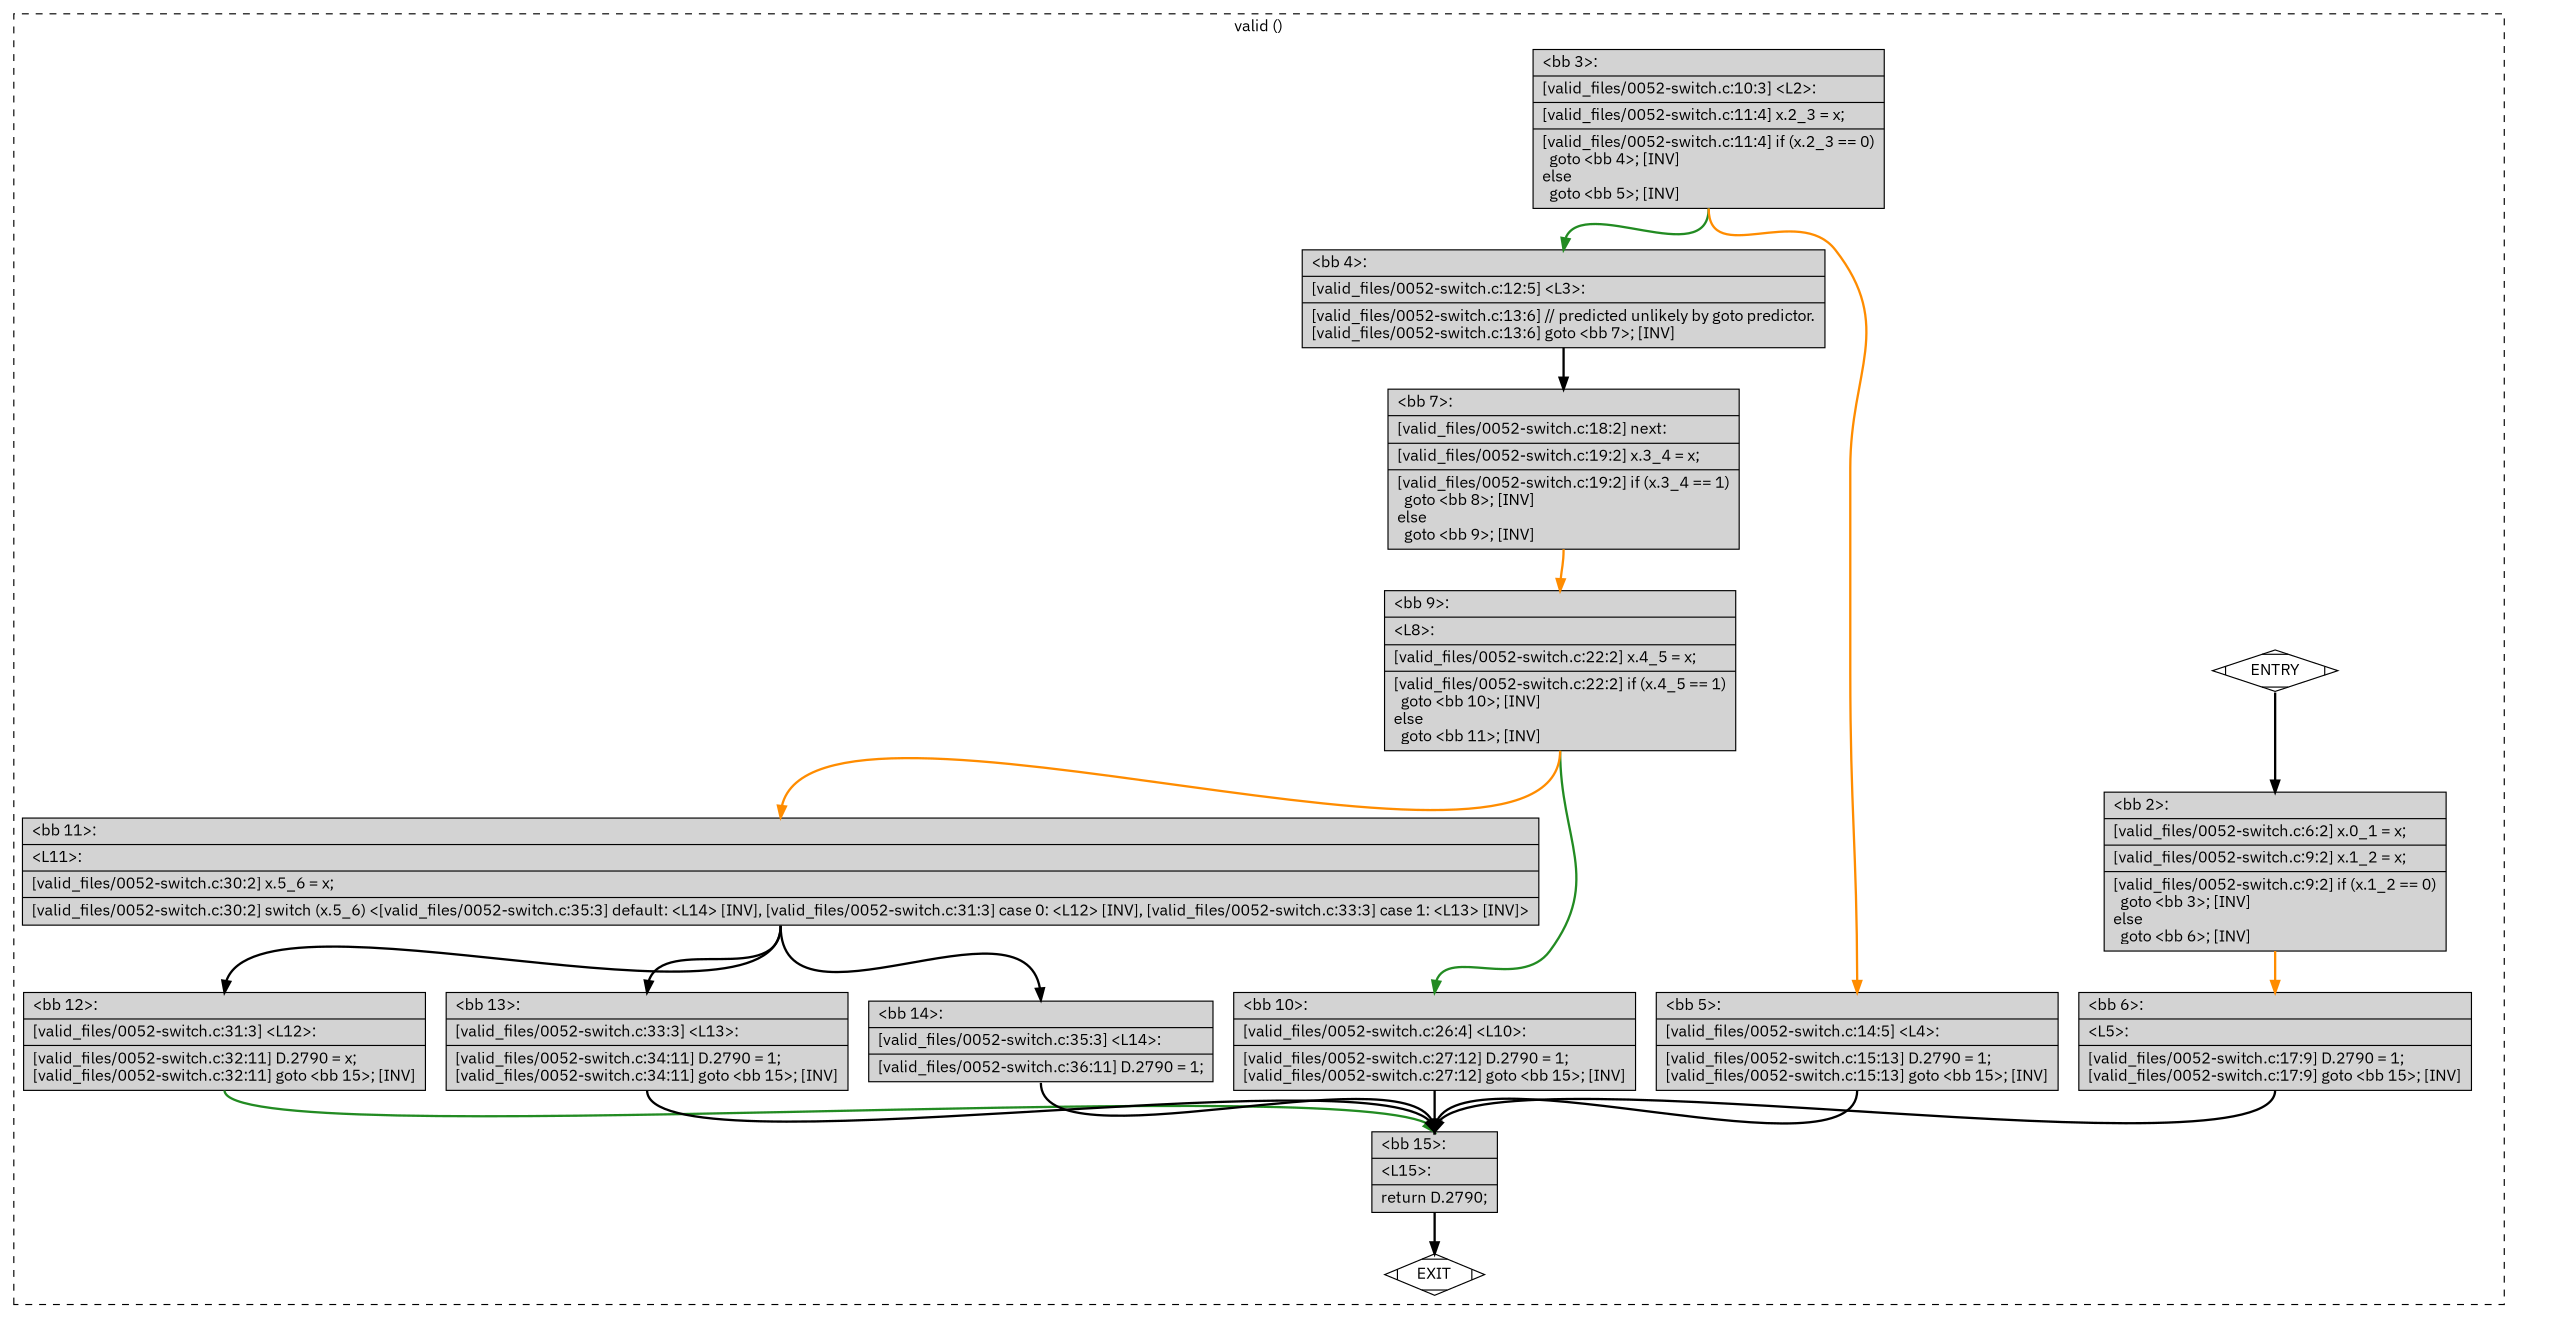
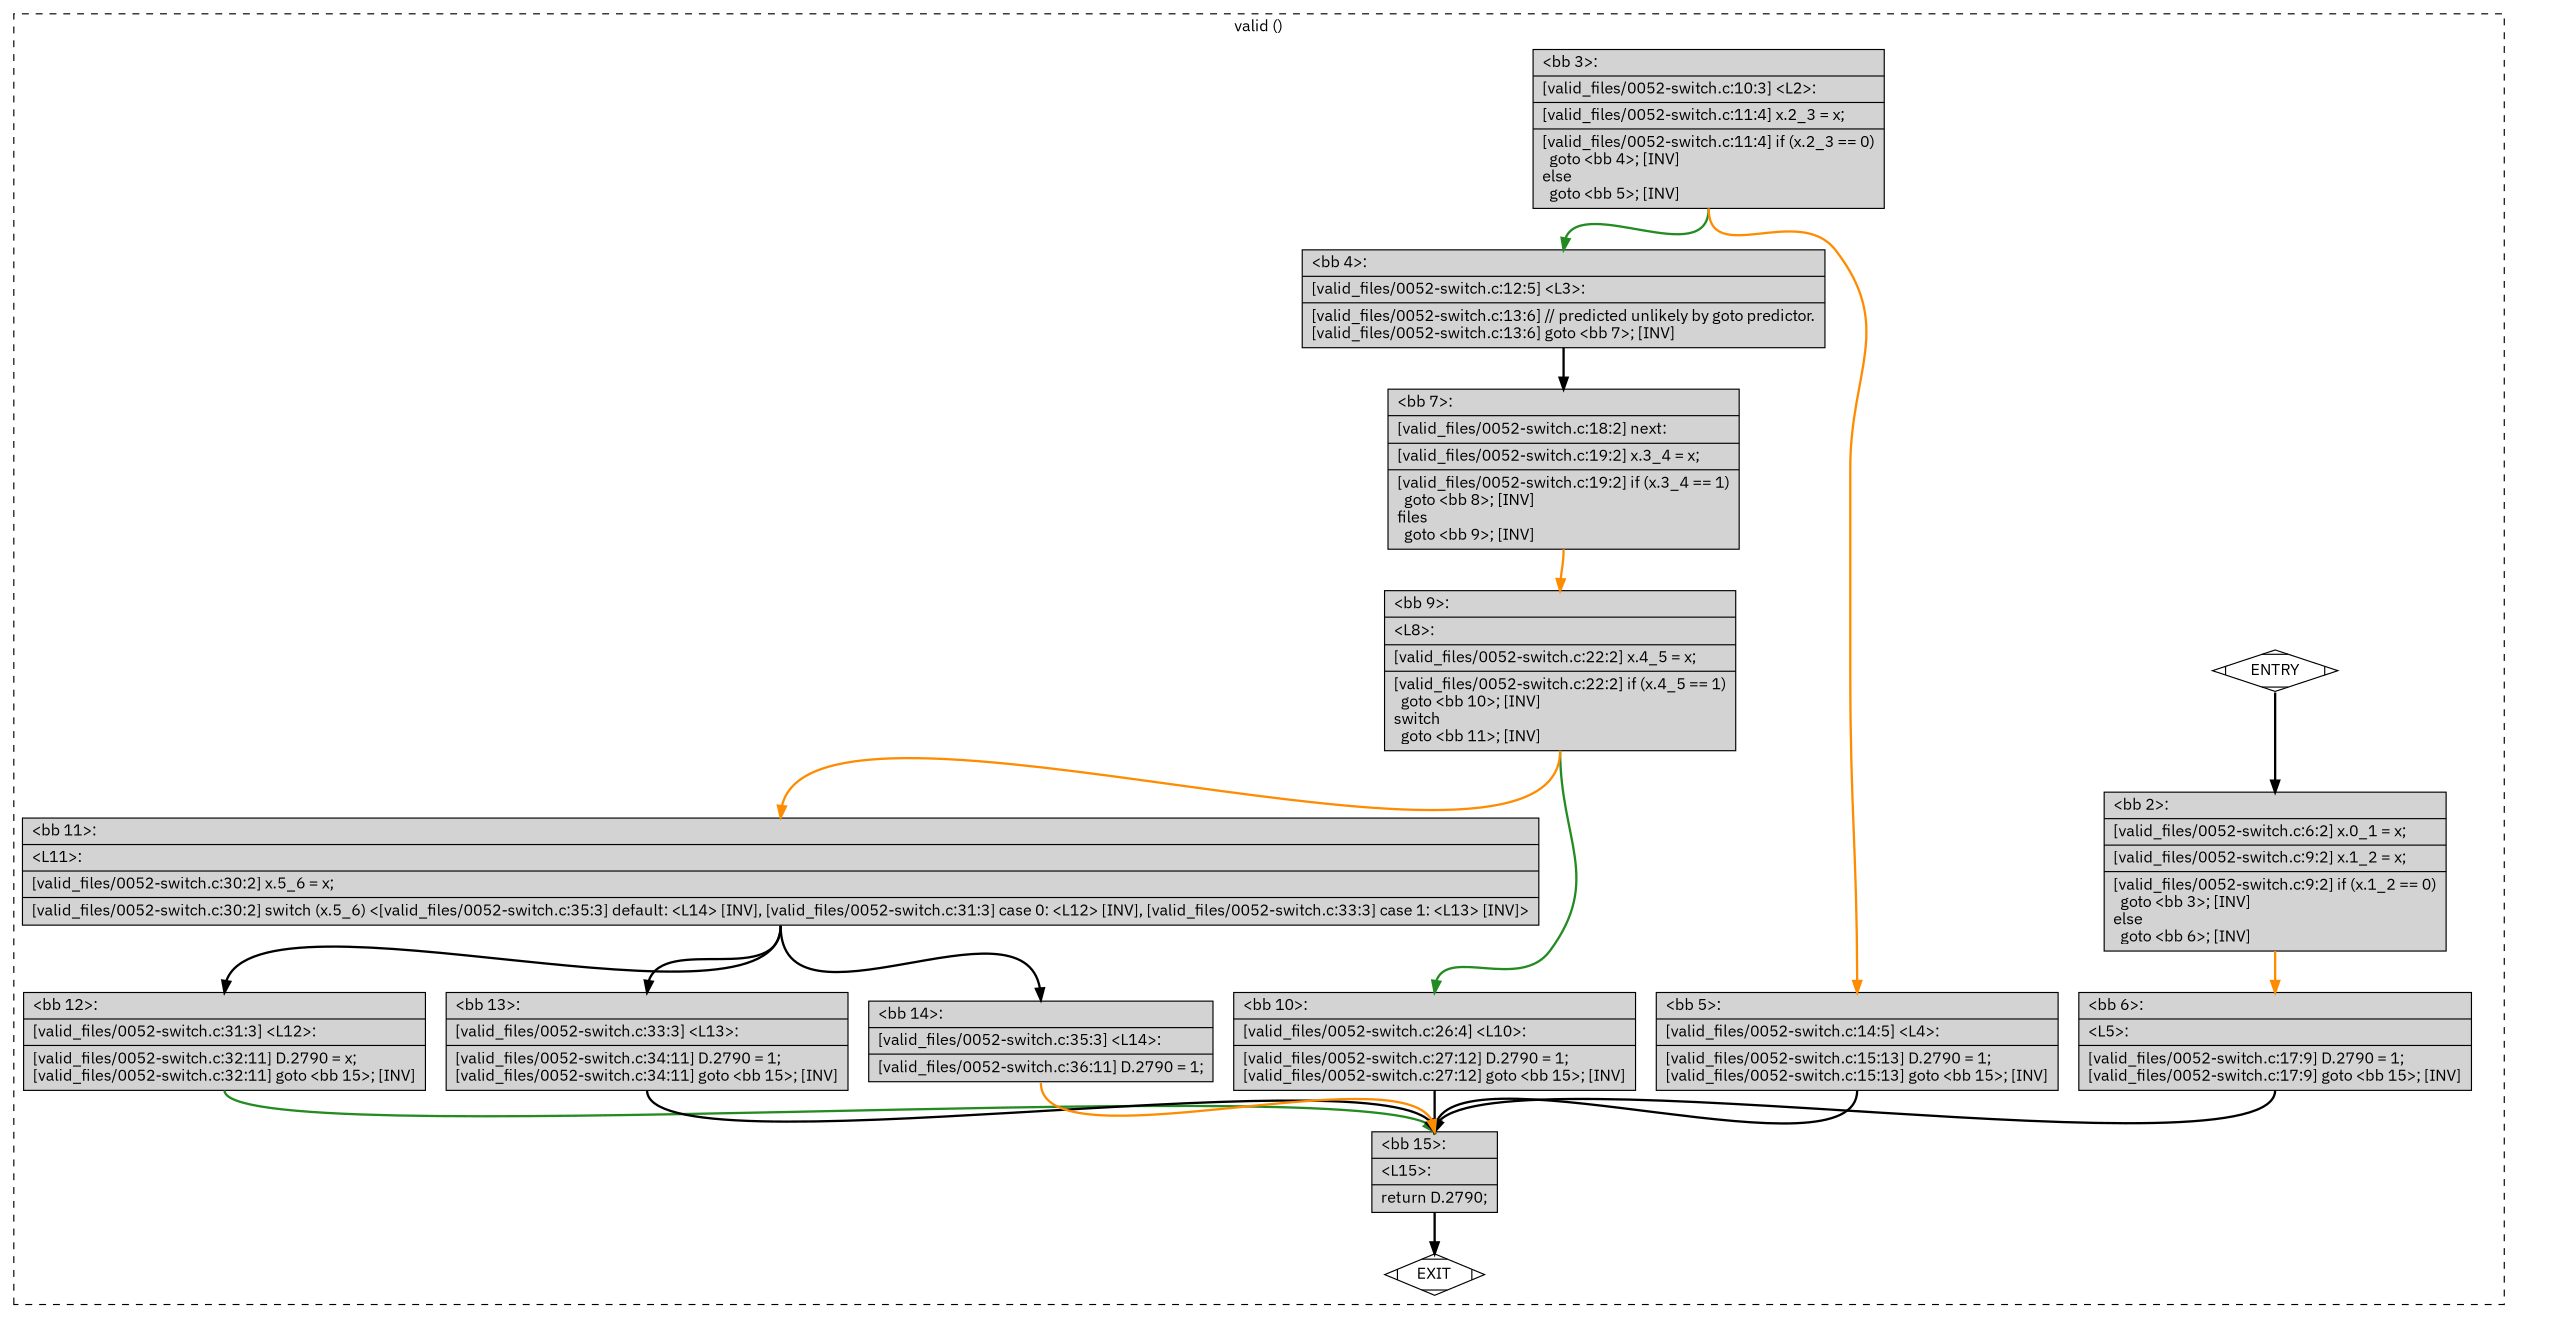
(1412, 518) -> (1413, 518)
(1409, 719) -> (1417, 719)
(1171, 1113) -> (1171, 1113)
